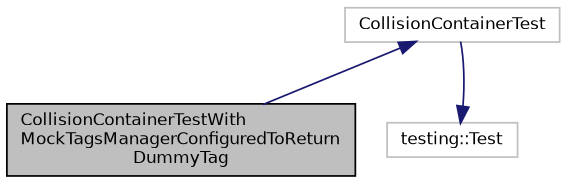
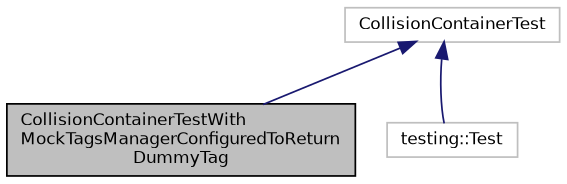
(464, 74) -> (441, 91)
